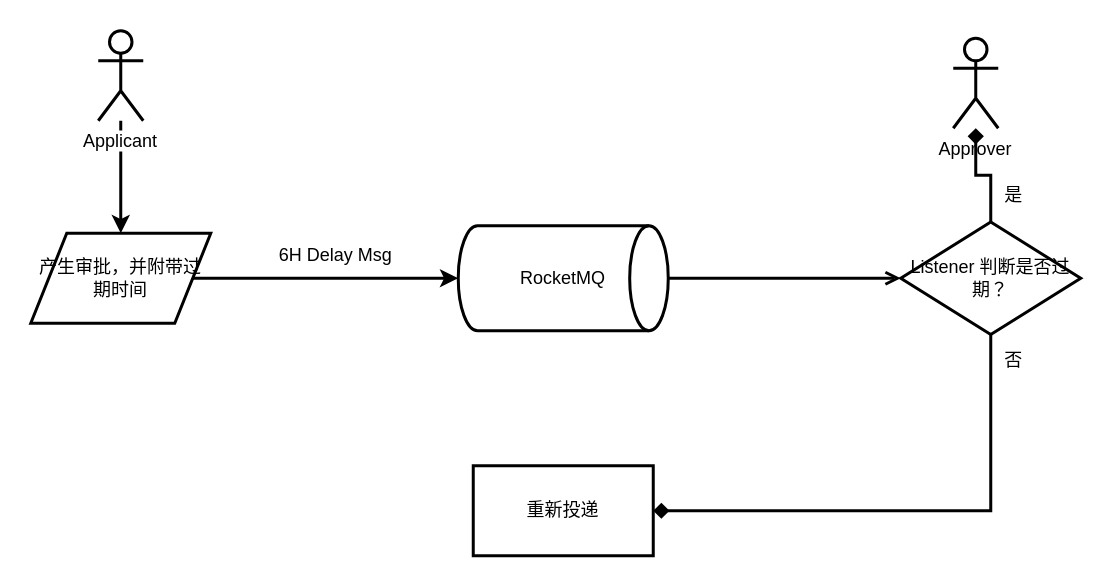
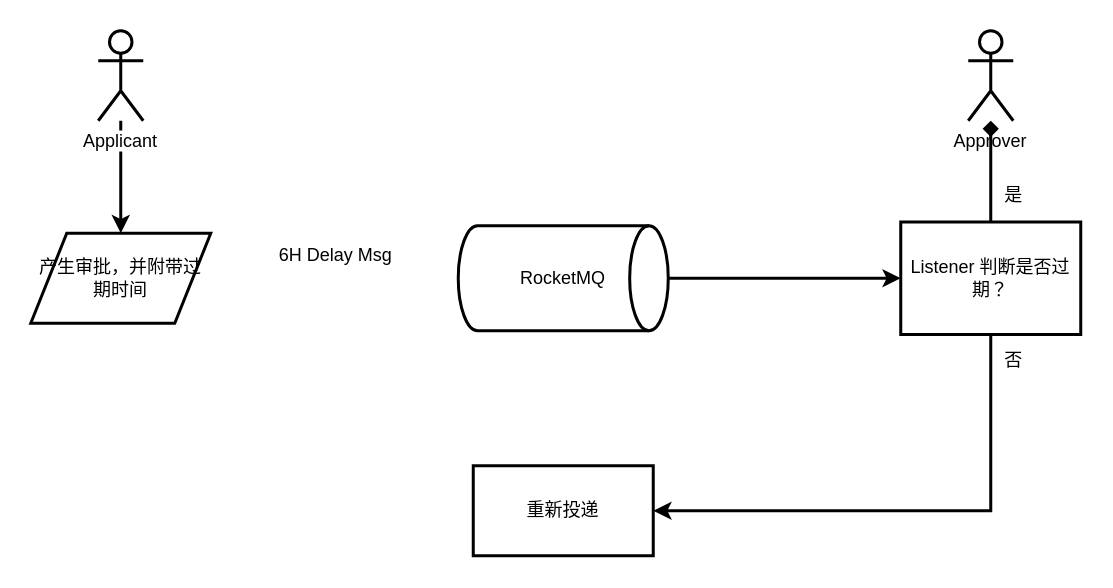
(976, 83) -> (991, 76)
(319, 278) -> none
(887, 278) -> (886, 278)
(991, 278) -> (991, 278)
(669, 511) -> (668, 511)
